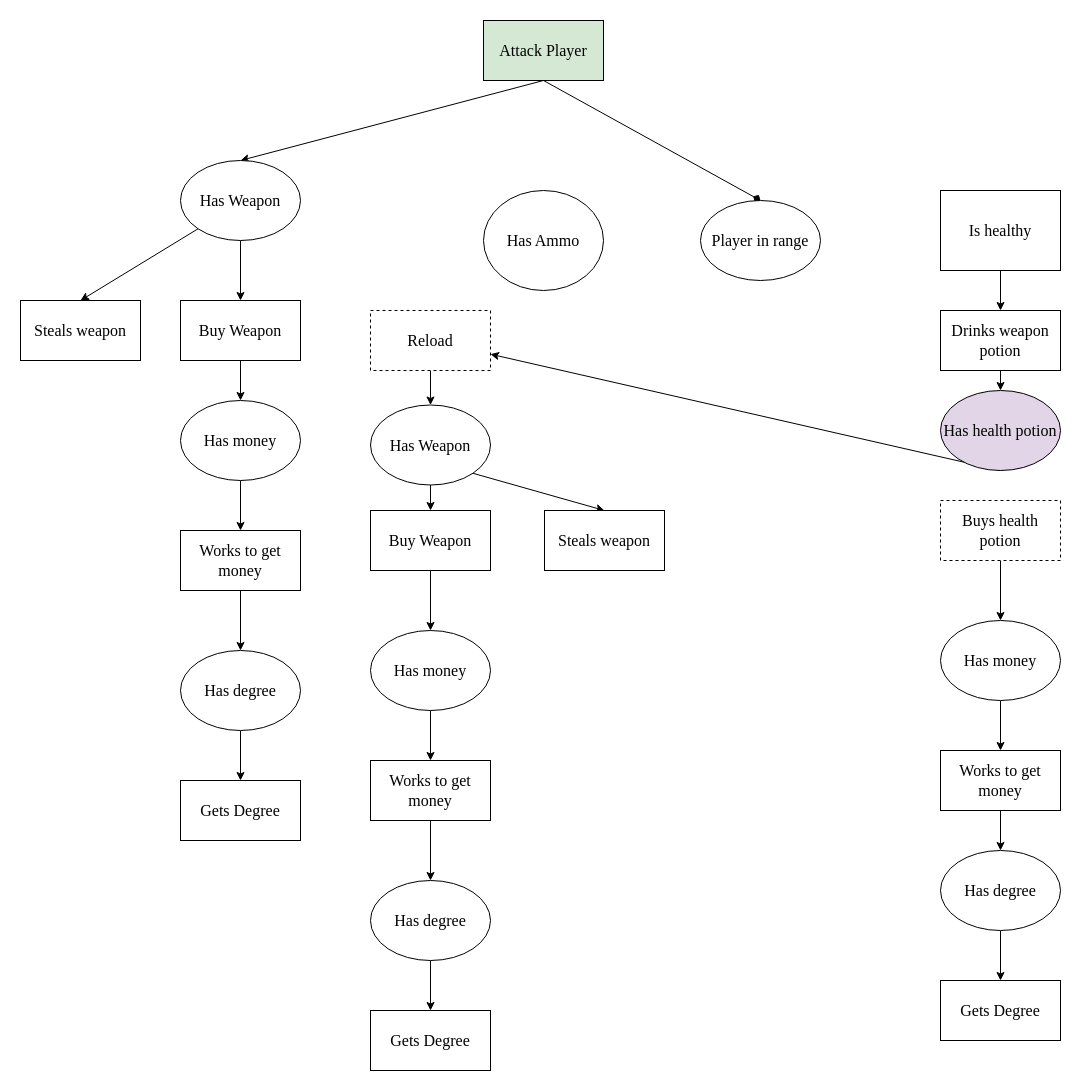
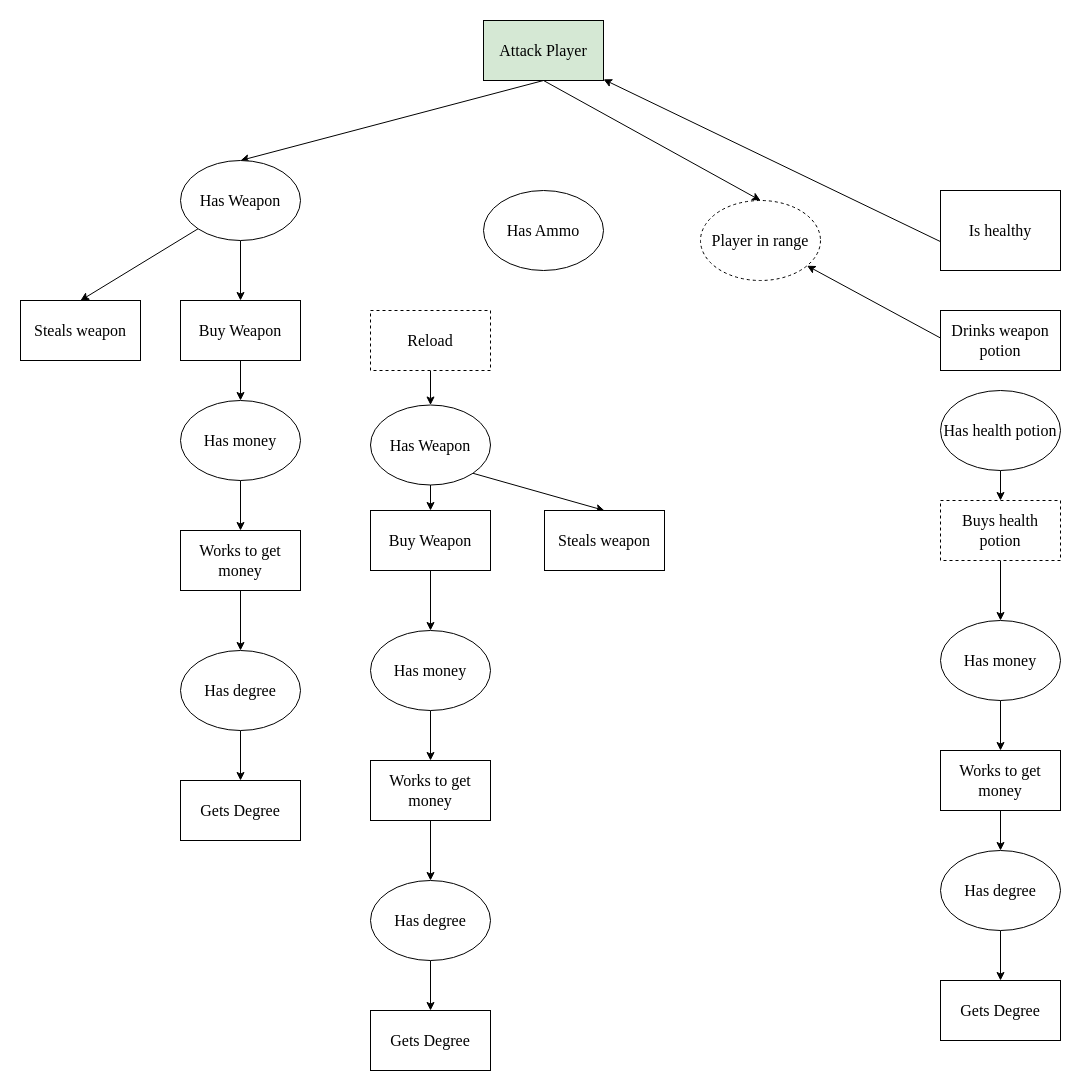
(753, 196) -> (753, 196)
(544, 241) -> (544, 231)
(761, 241) -> (761, 241)
(1001, 287) -> (775, 162)
(1001, 377) -> (877, 304)
(730, 409) -> (1001, 482)
(1001, 431) -> (1001, 431)
